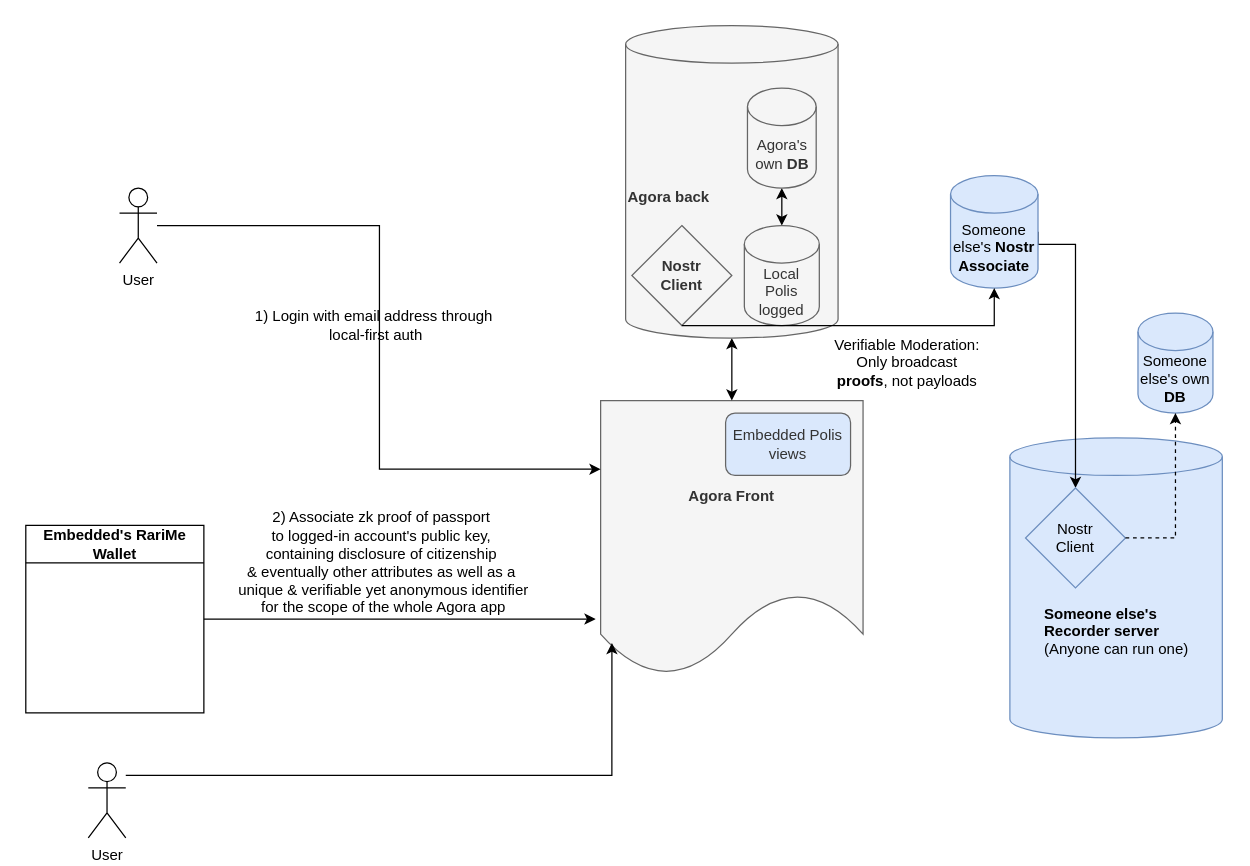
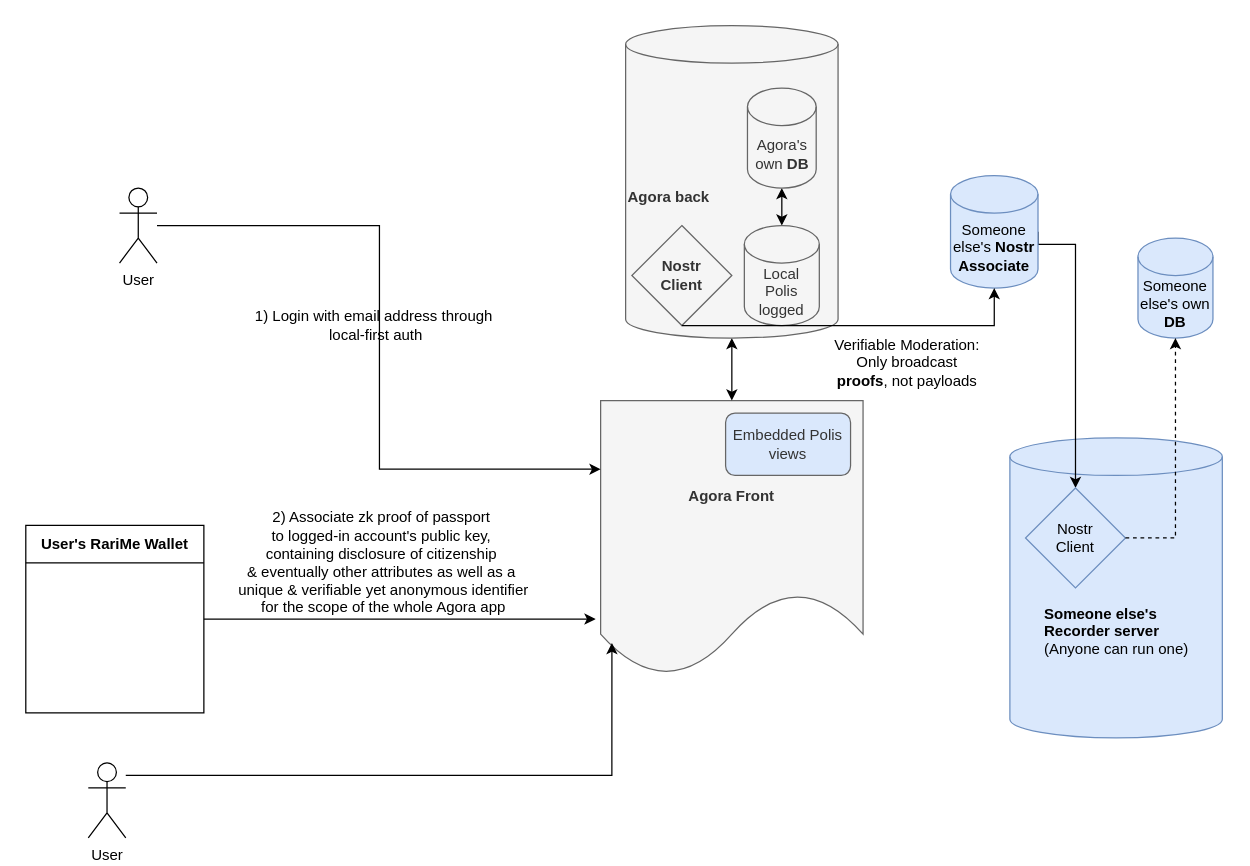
(1176, 363) -> (1176, 288)
(115, 544) -> (115, 544)
